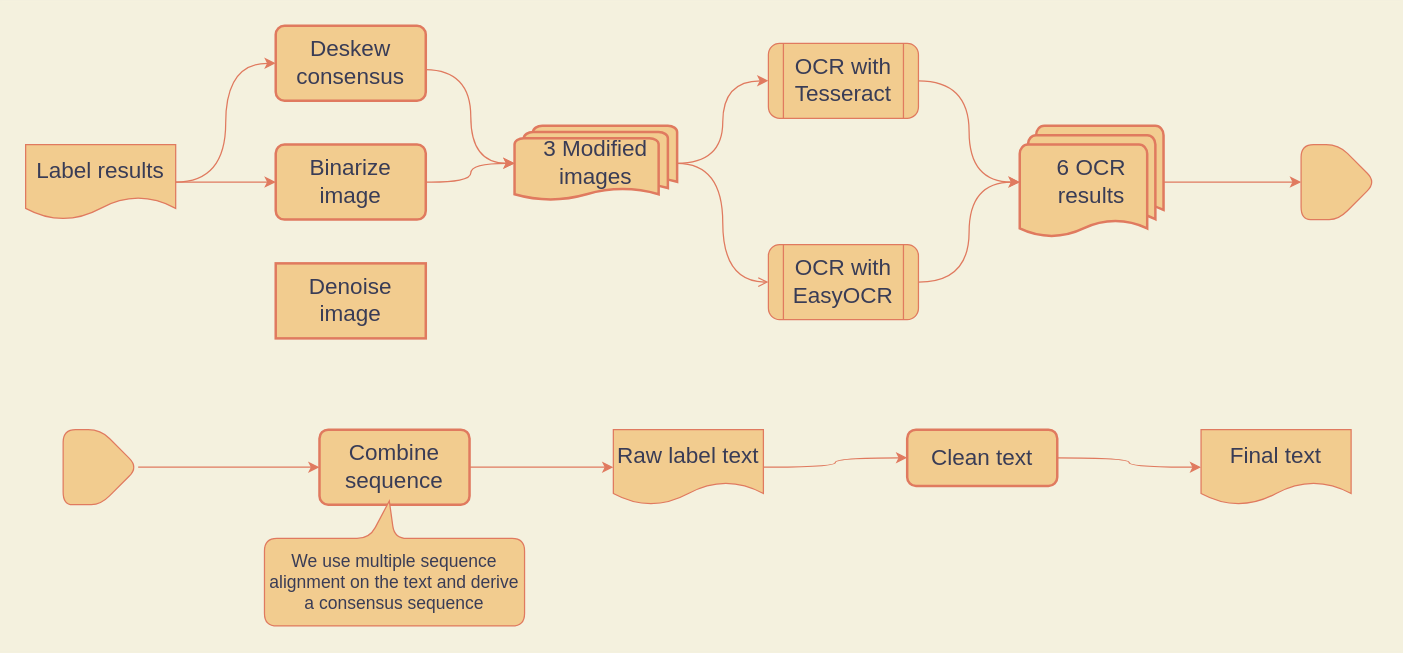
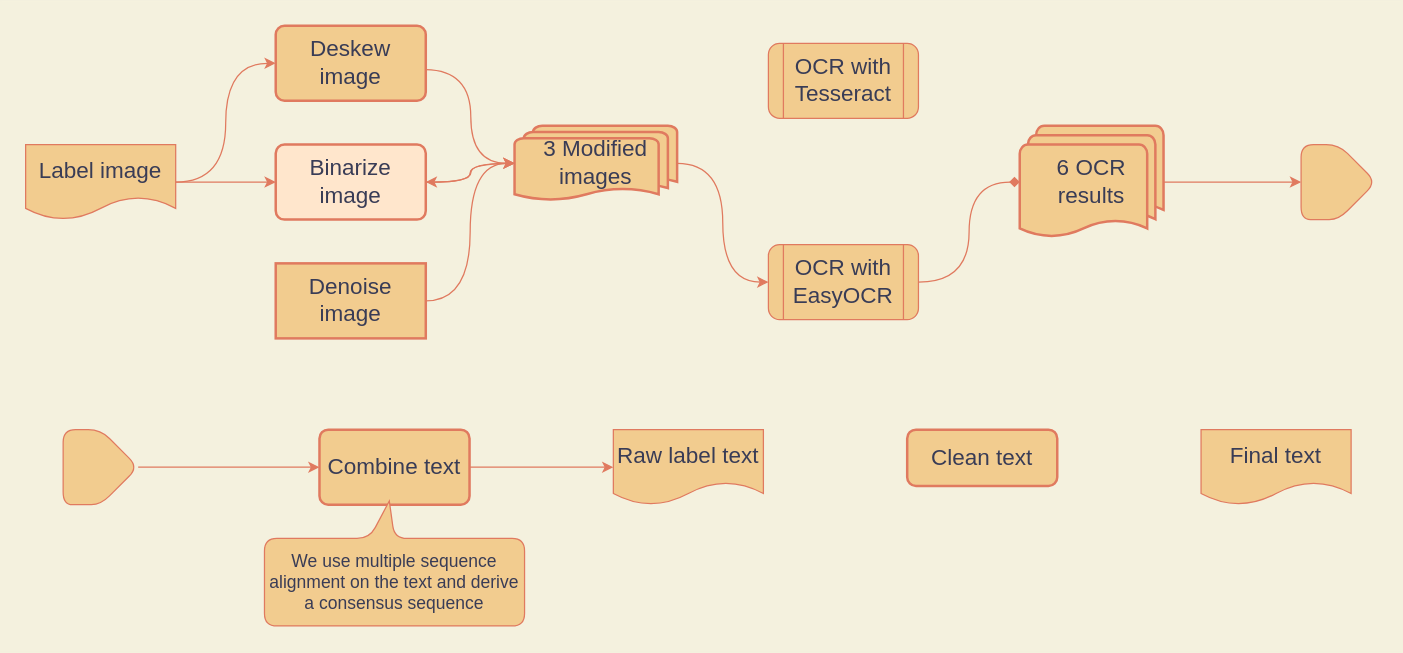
(351, 63) -> (351, 63)
(723, 121) -> (511, 163)
(968, 121) -> none
(101, 171) -> (101, 171)
(351, 182) -> (351, 182)
(1000, 183) -> (999, 183)
none -> (470, 240)
(740, 274) -> (737, 273)
(1125, 460) -> none
(831, 464) -> none
(394, 467) -> (394, 467)
